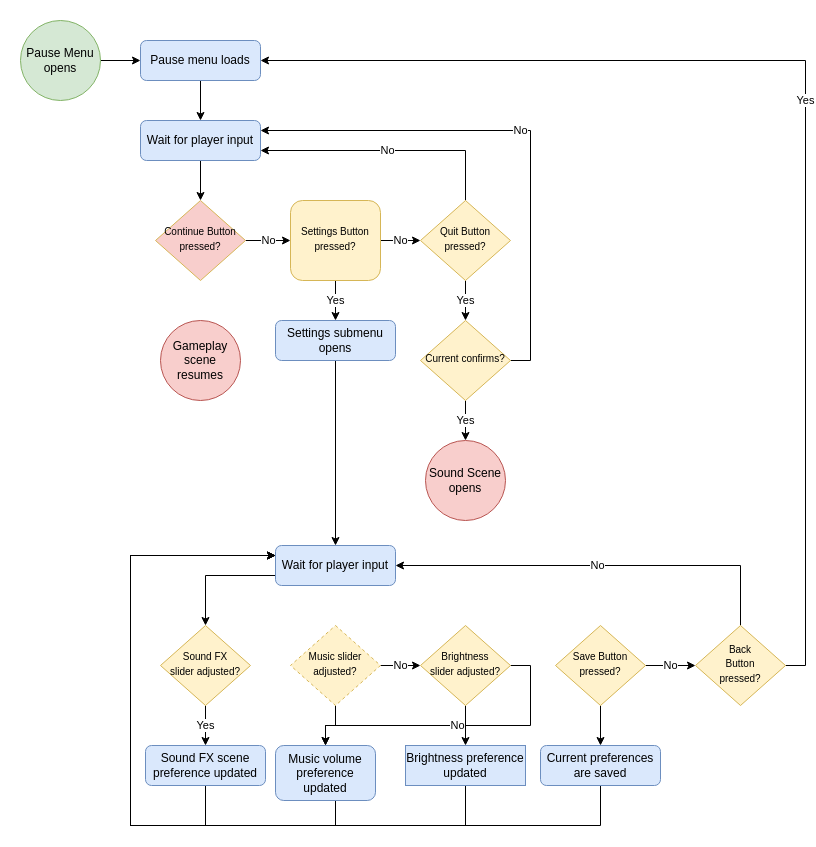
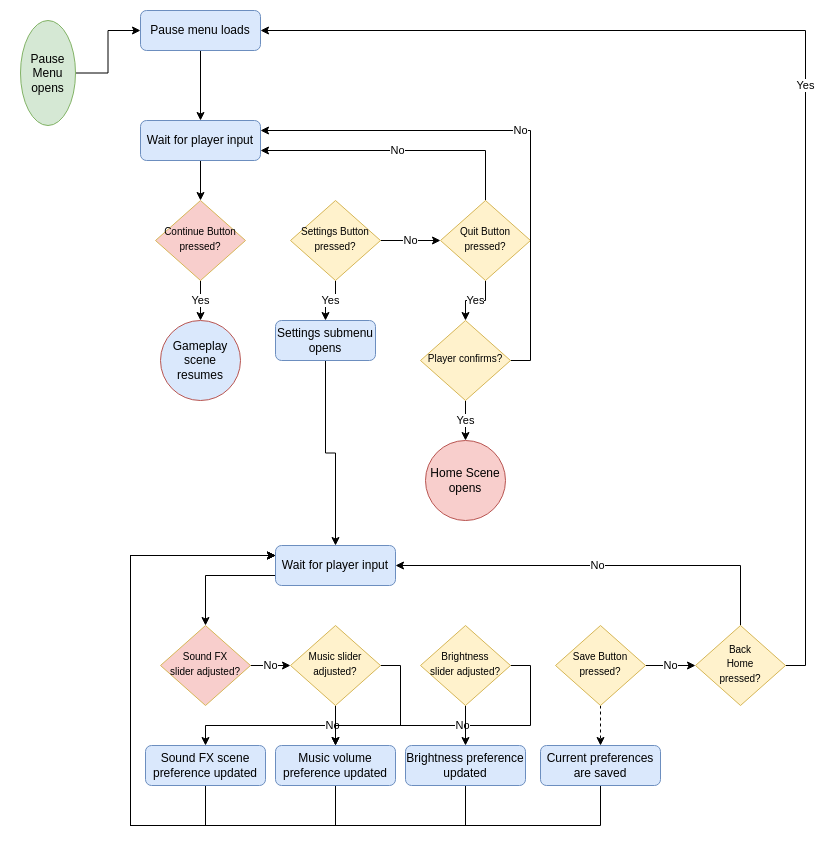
(61, 61) -> (48, 73)
(201, 61) -> (201, 31)
(265, 241) -> none
(336, 241) -> (336, 241)
(466, 241) -> (486, 241)
none -> (201, 297)
(336, 341) -> (326, 341)
(466, 359) -> (466, 359)
(201, 361) -> (201, 361)
(466, 481) -> (466, 481)
(741, 664) -> (741, 664)
(206, 666) -> (206, 666)
none -> (267, 666)
(336, 666) -> (336, 666)
(402, 666) -> (266, 726)
(206, 714) -> none
(601, 721) -> (601, 721)
(466, 766) -> (466, 766)
(326, 773) -> (336, 766)
